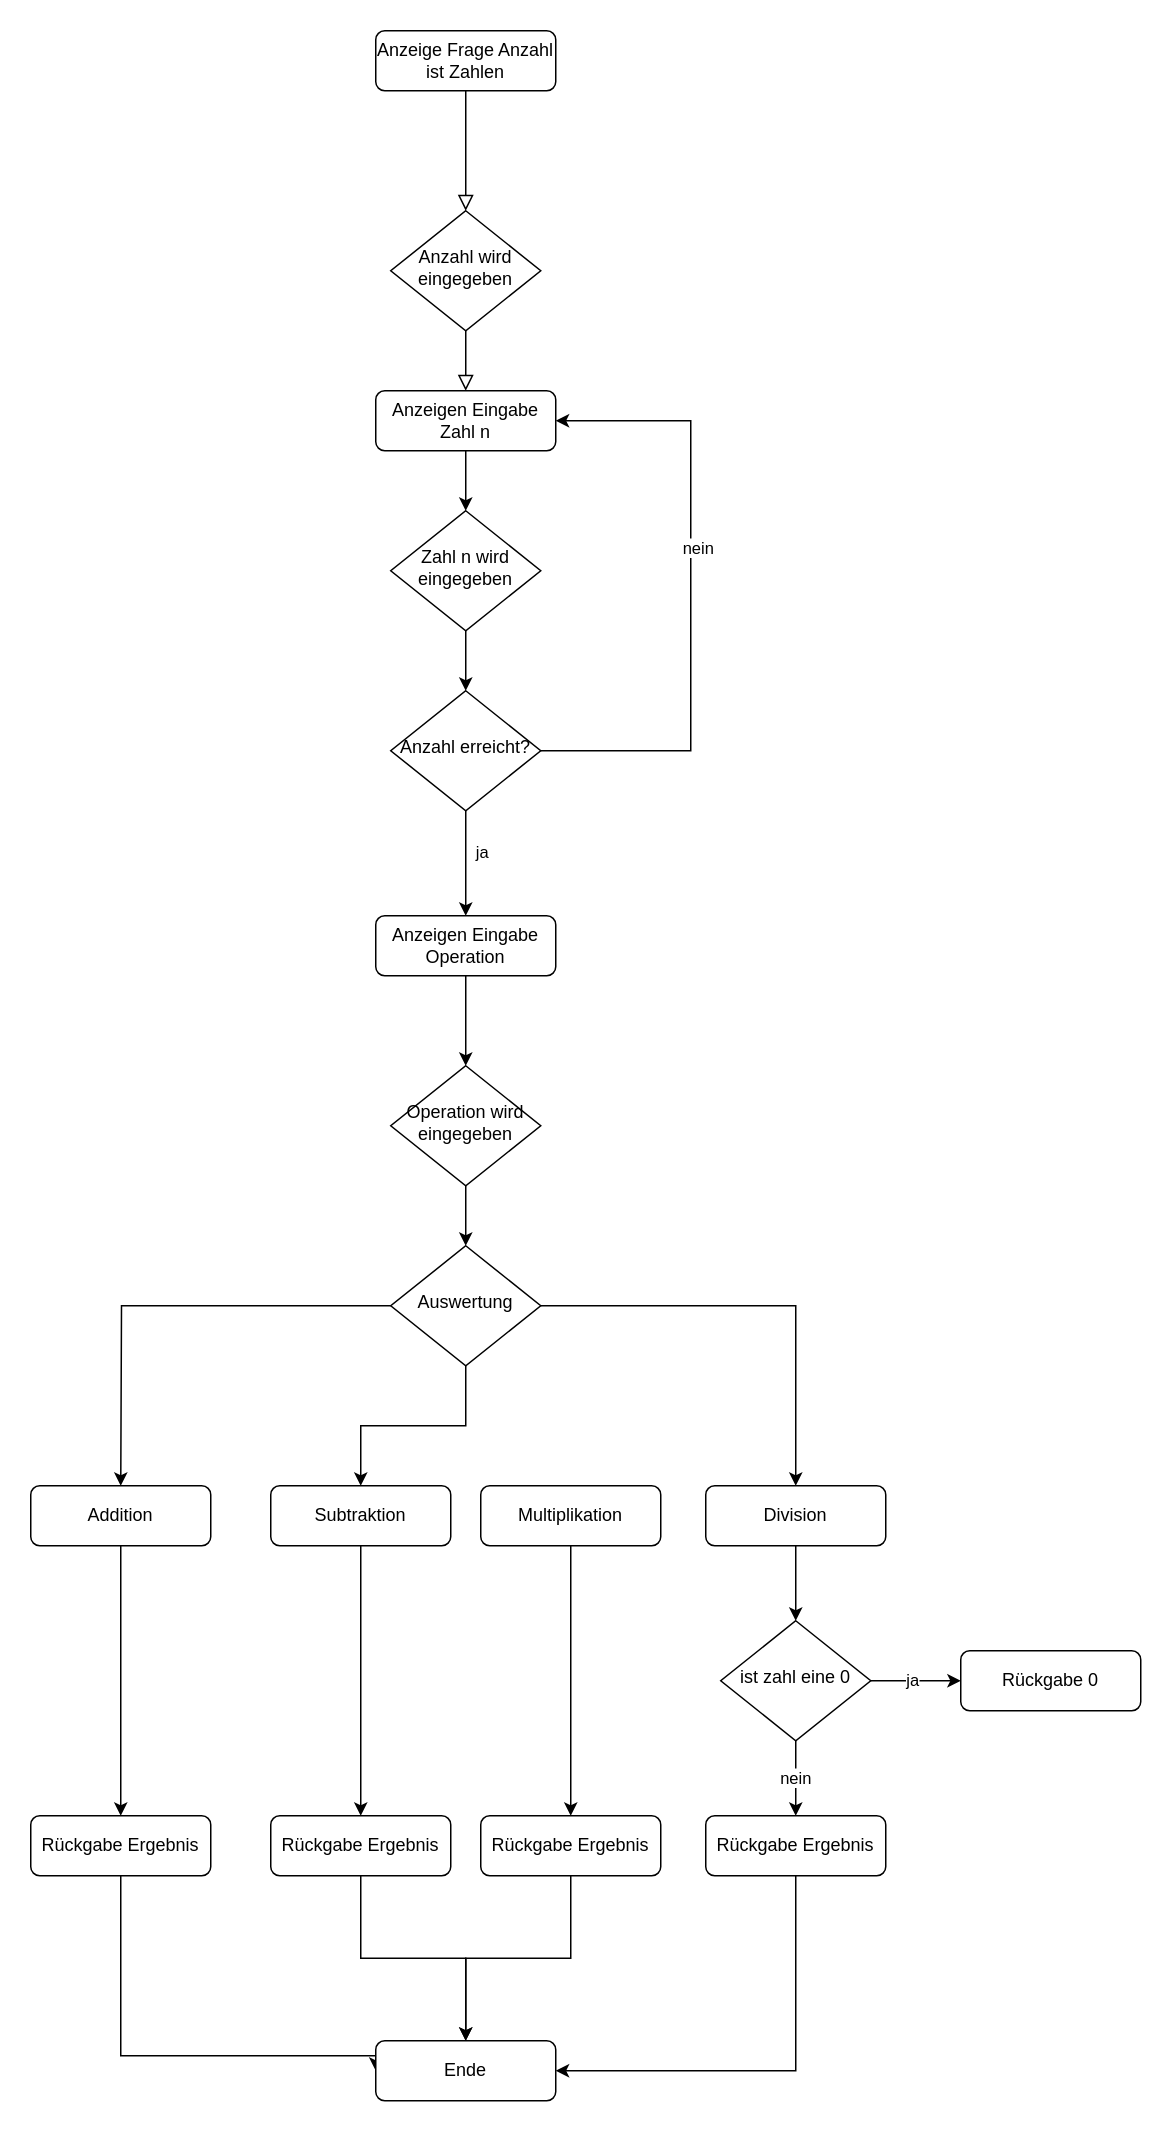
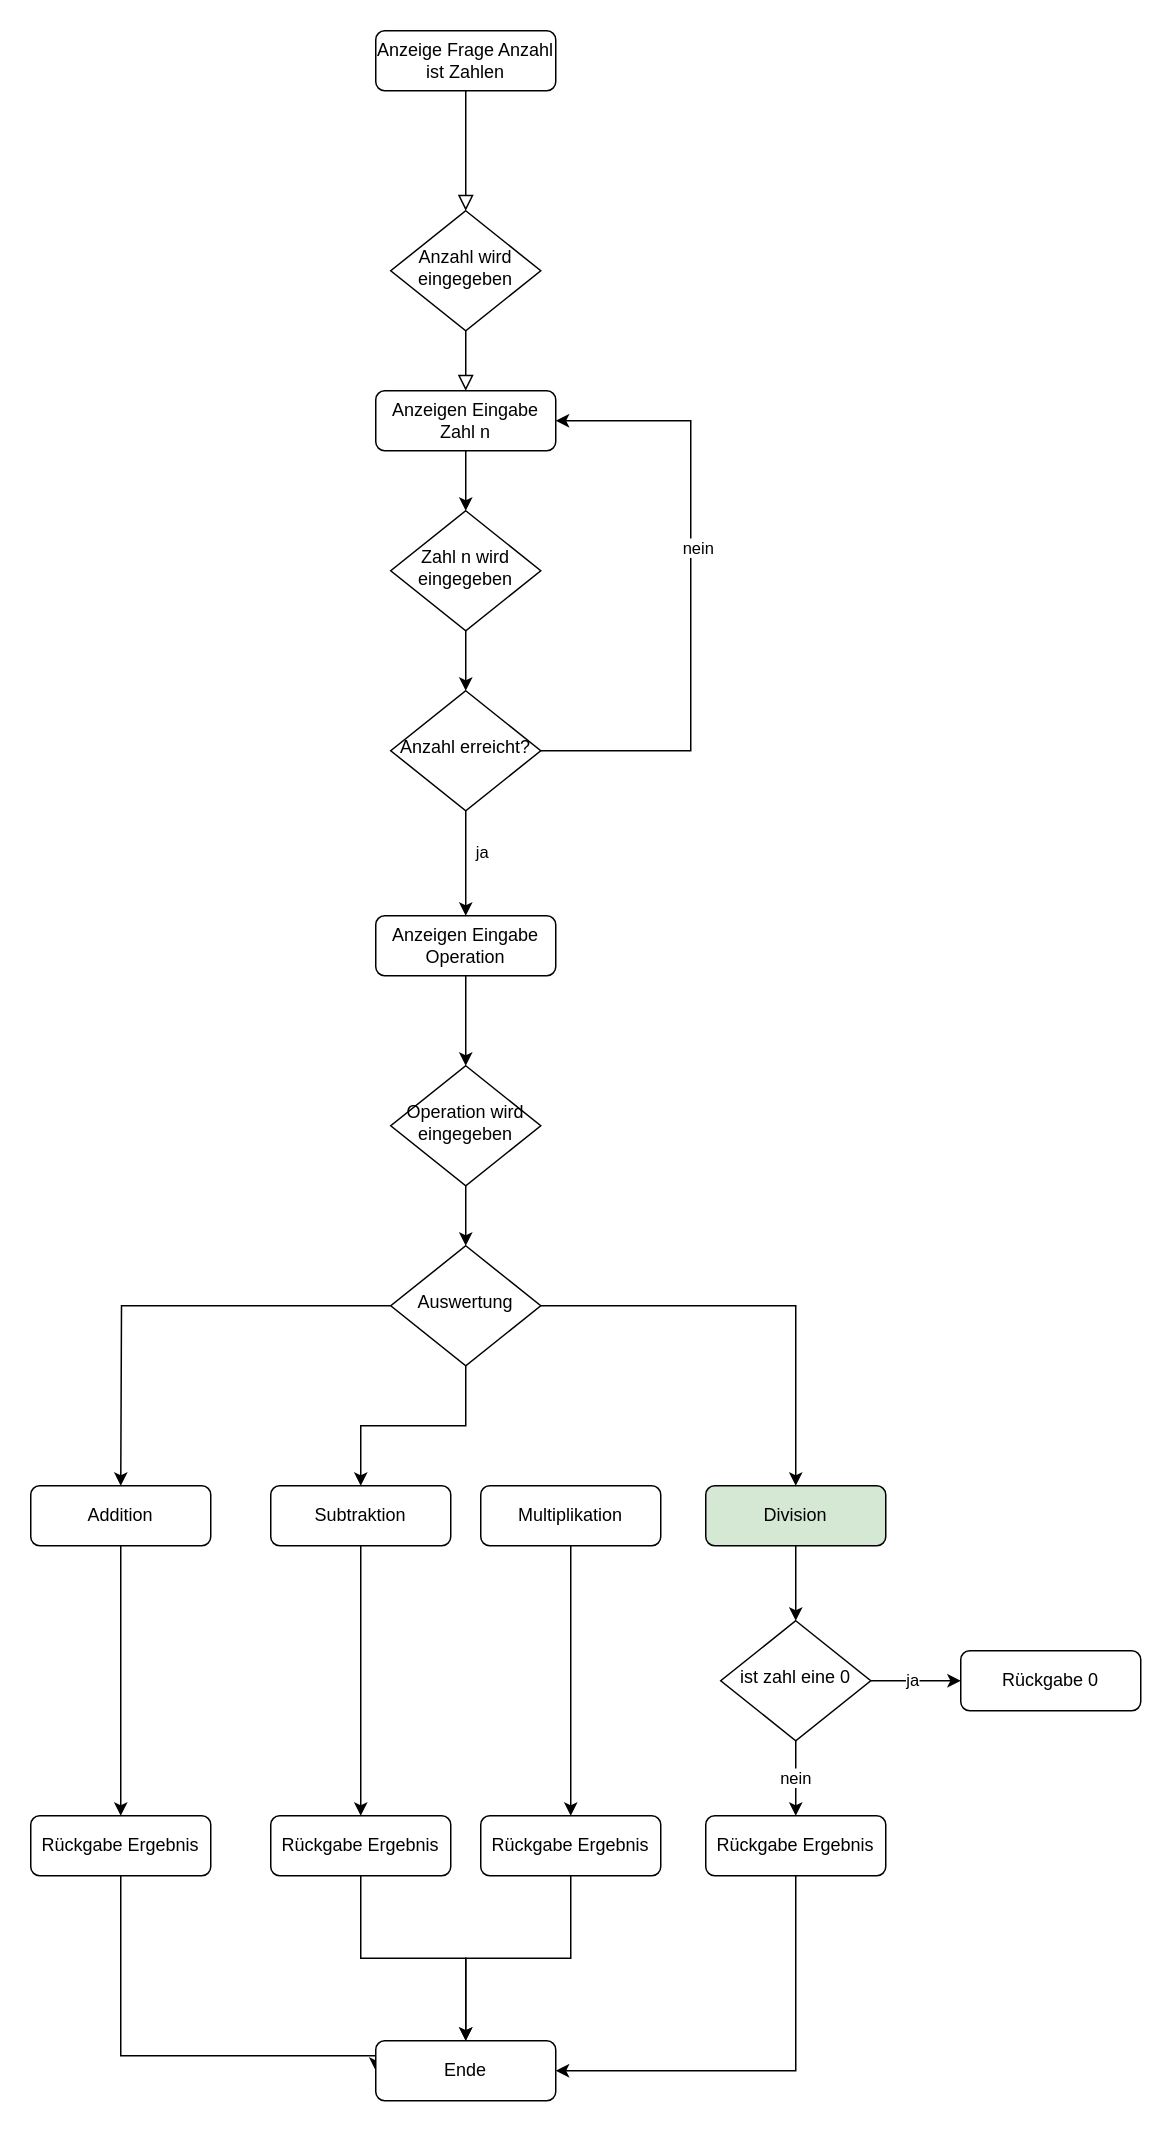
(796, 1516) -> (796, 1516)
